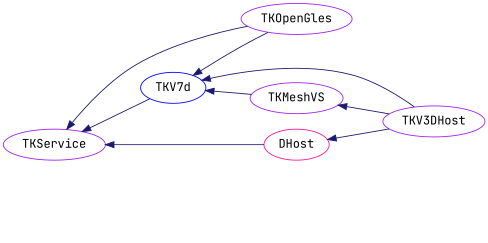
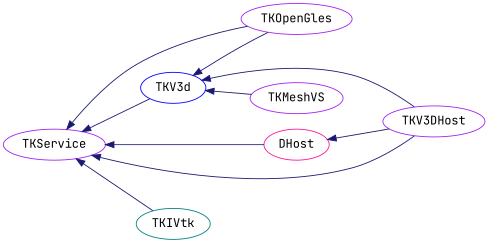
(173, 88) -> (173, 88)
(368, 110) -> (261, 178)
none -> (173, 224)
